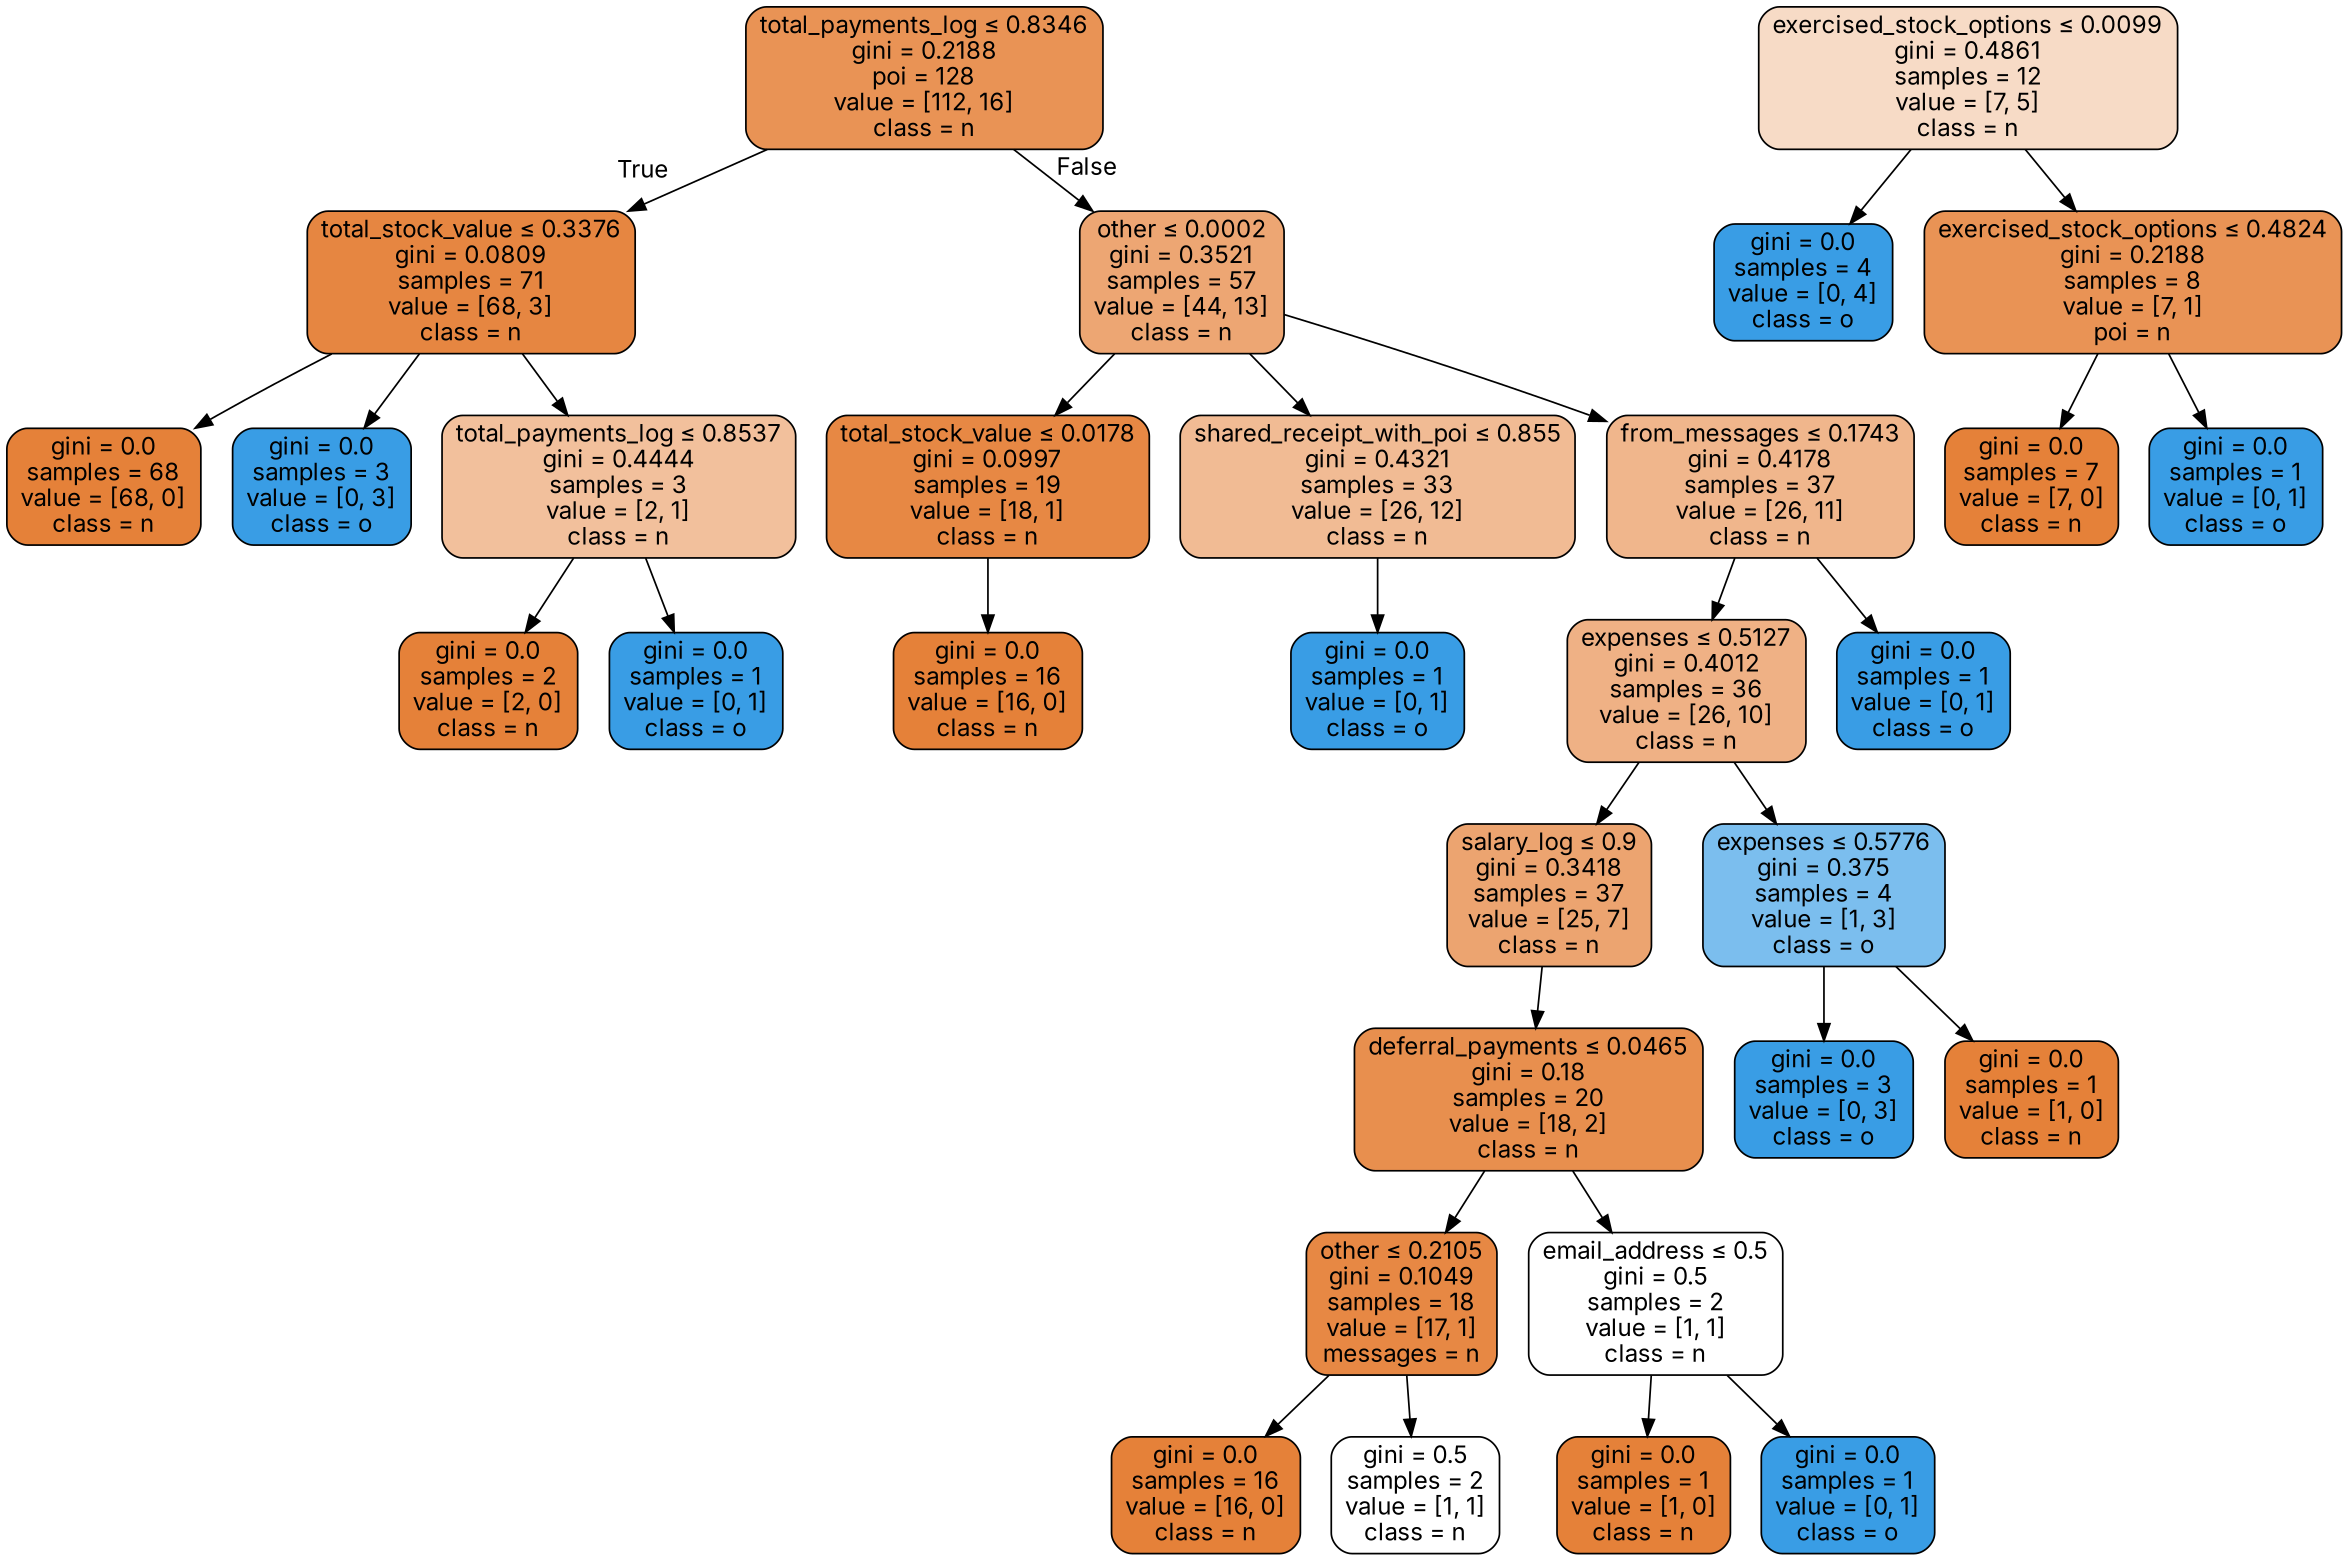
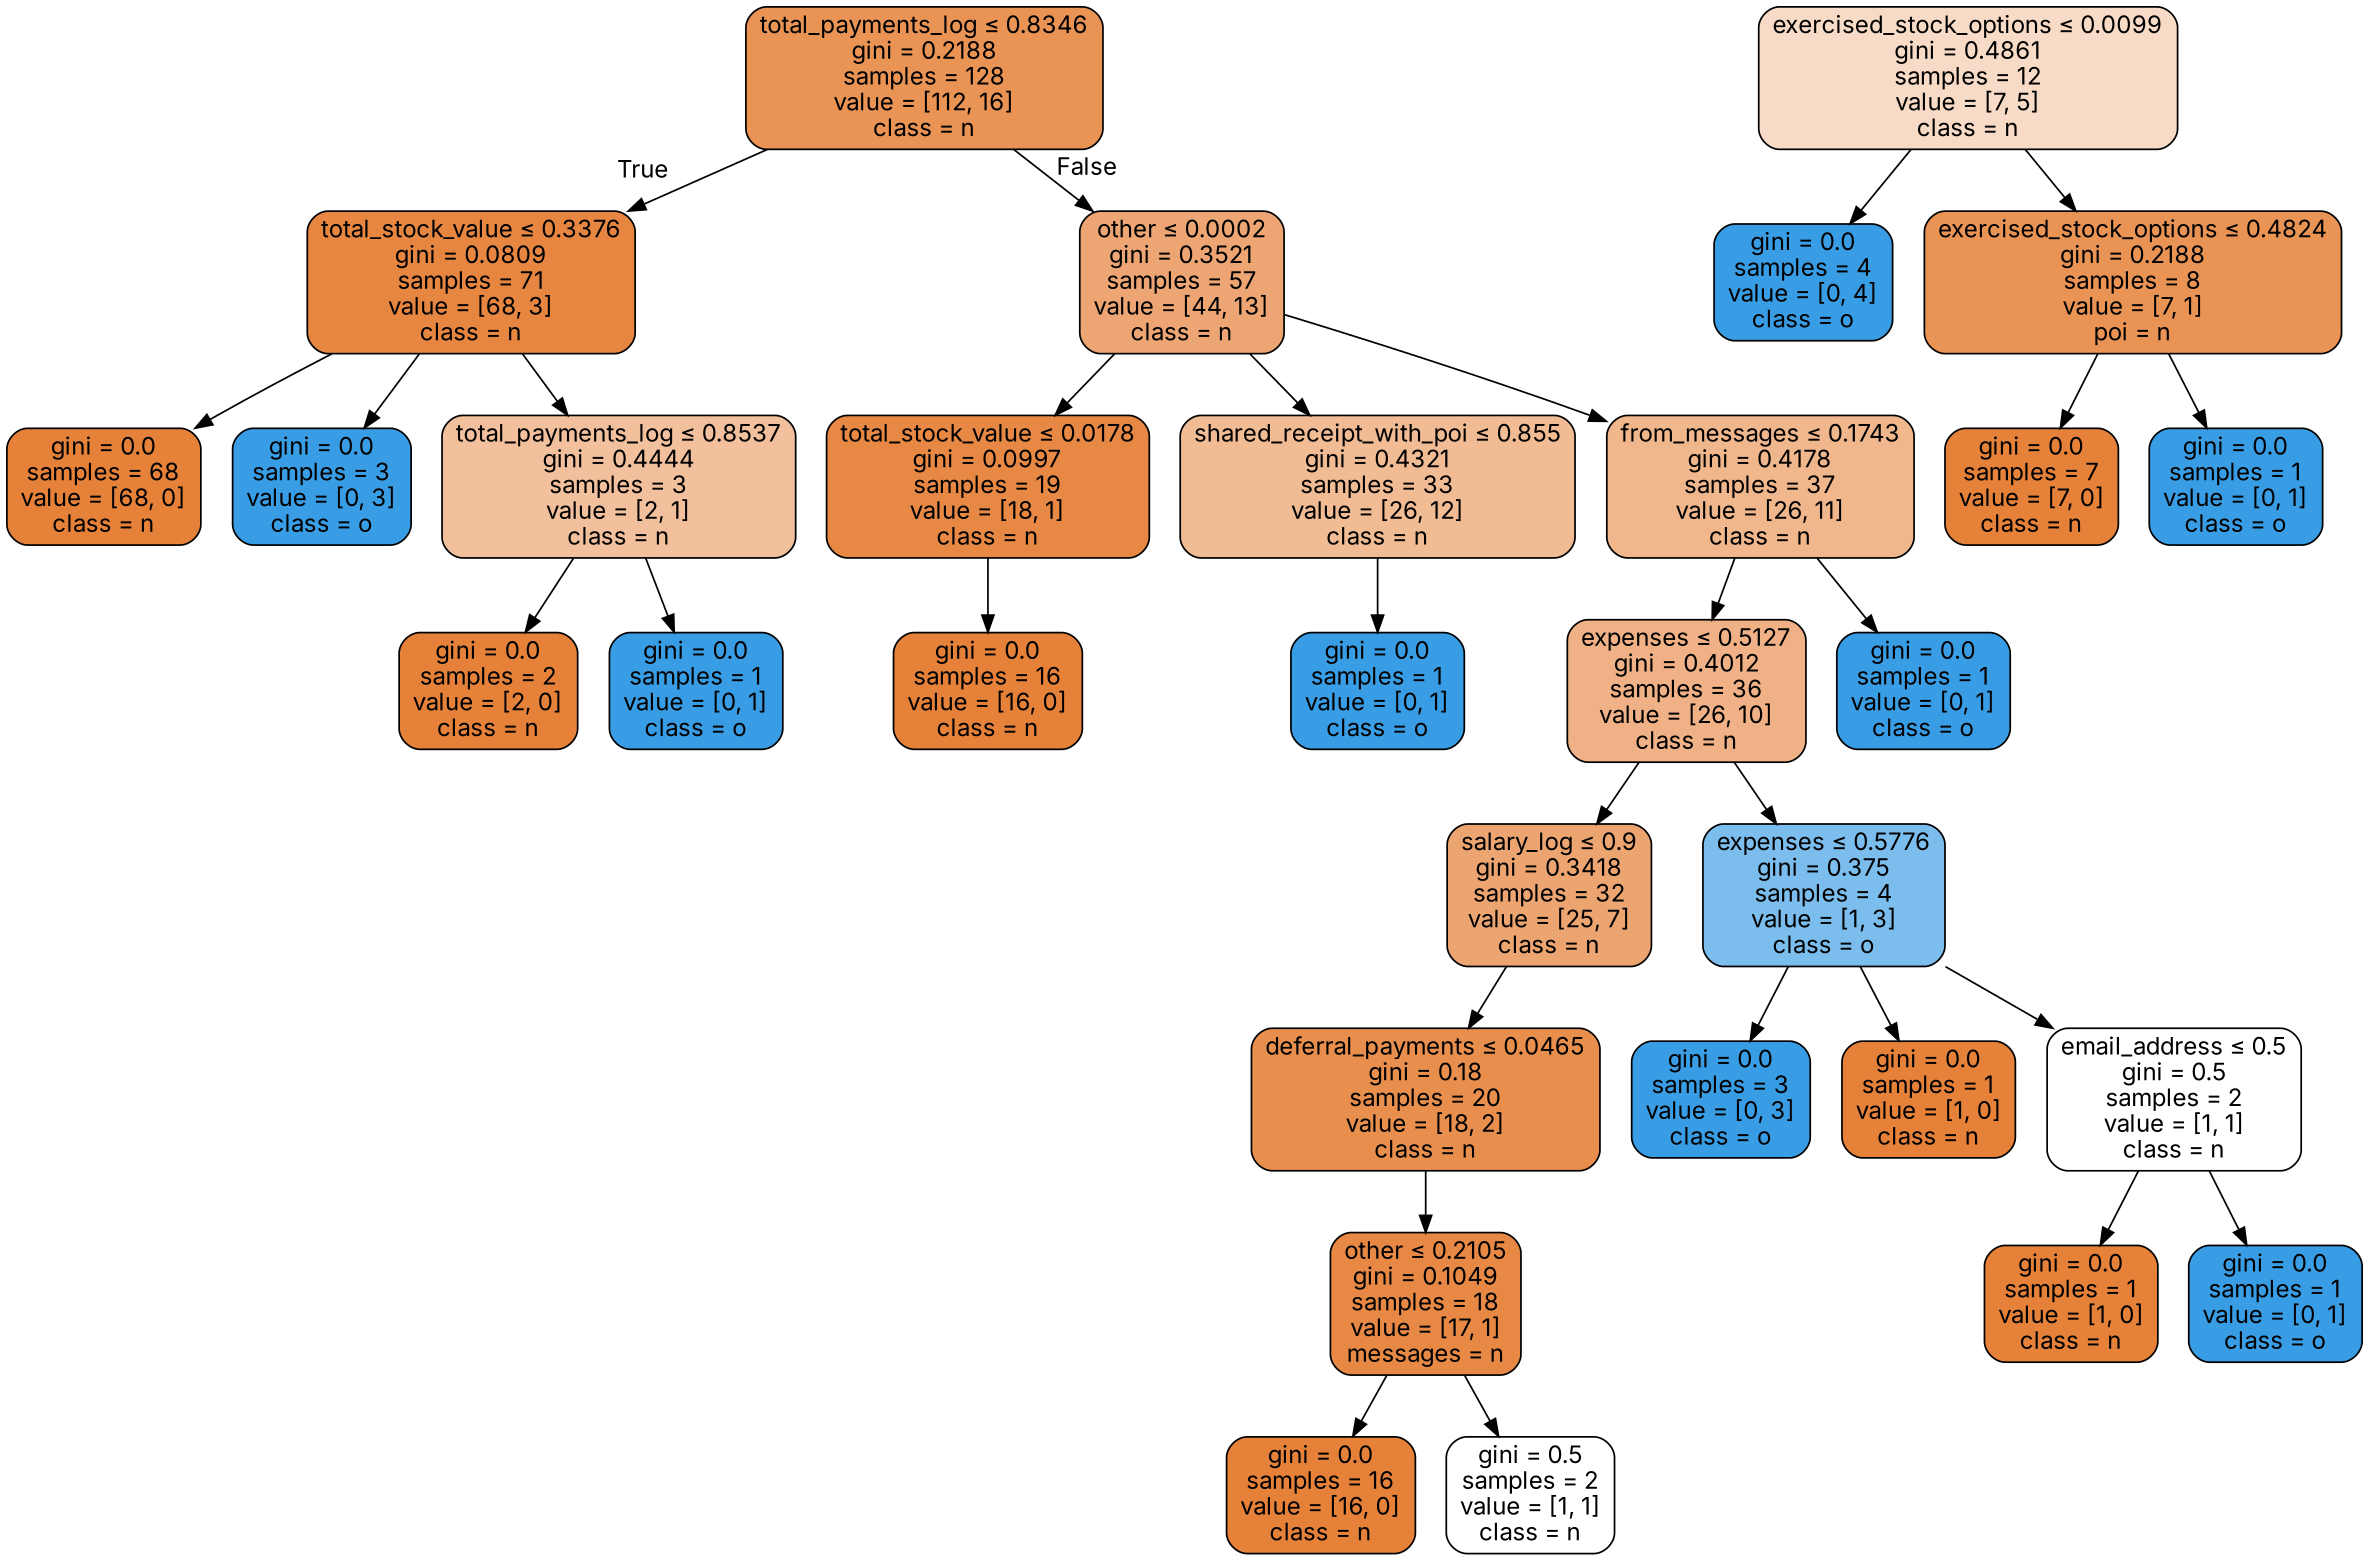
(924, 77) -> (924, 77)
(1549, 894) -> (1549, 894)
(1588, 1194) -> (1991, 993)
